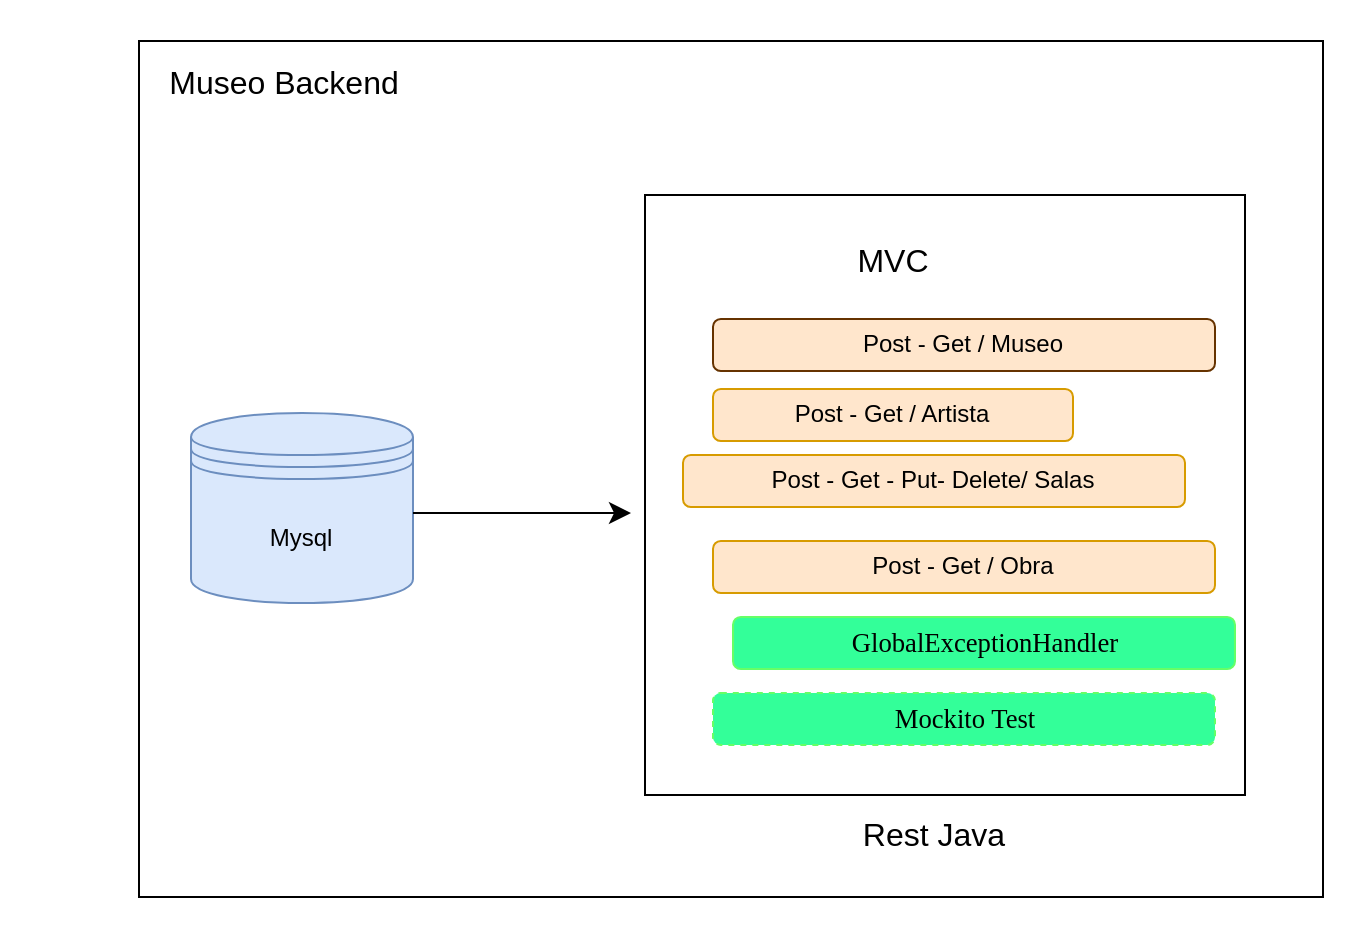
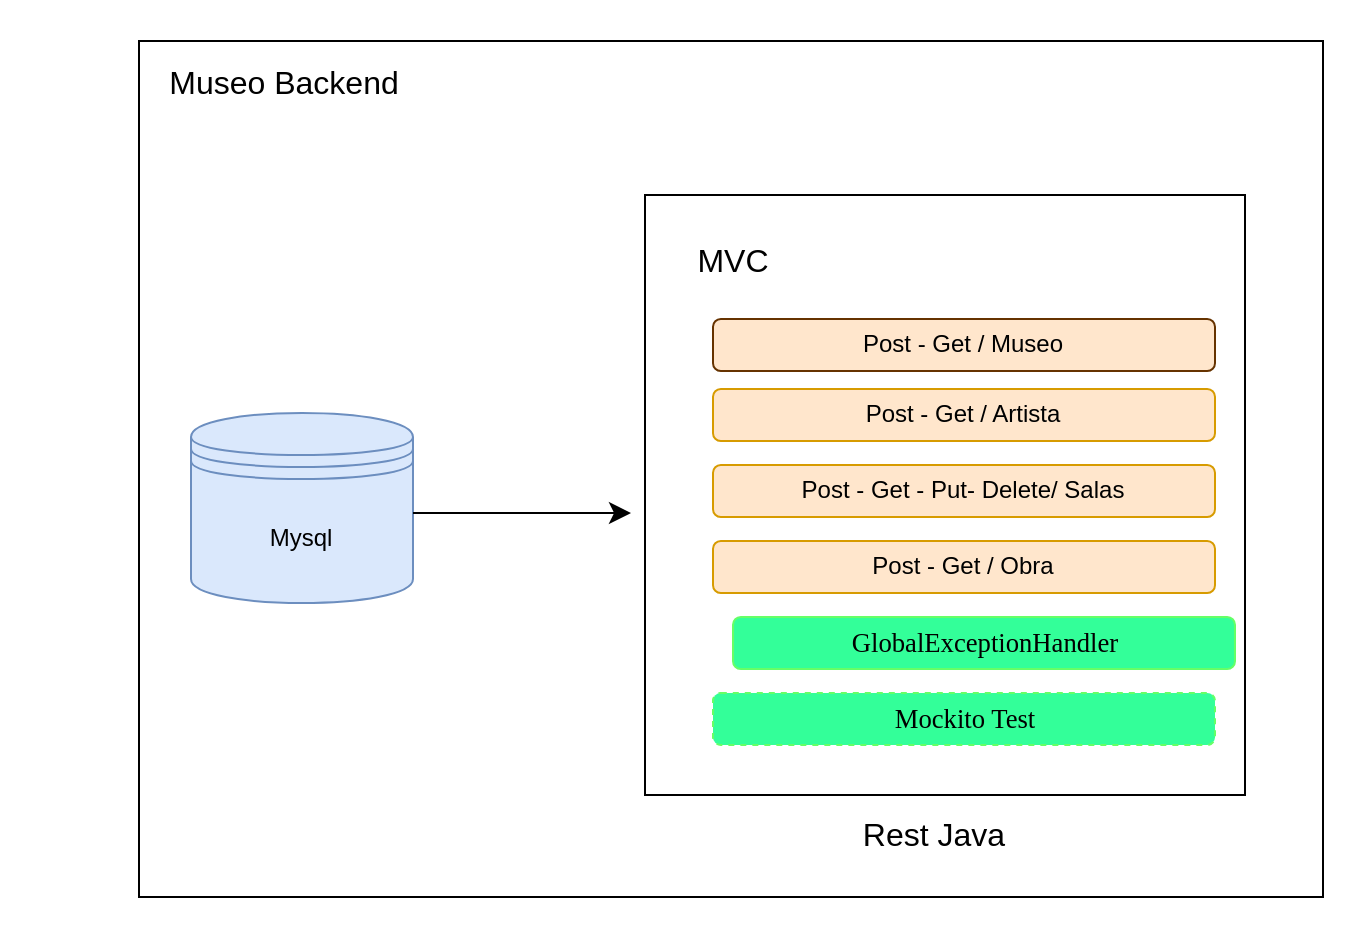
(894, 261) -> (734, 261)
(893, 415) -> (964, 415)
(934, 481) -> (964, 491)
